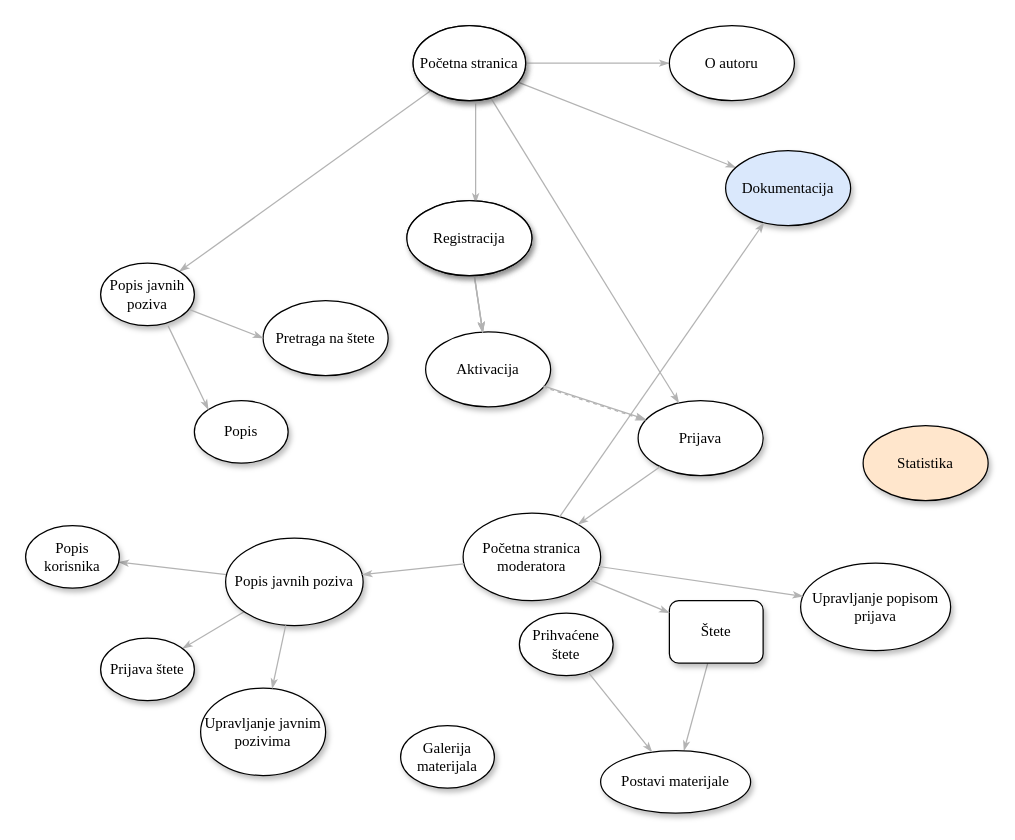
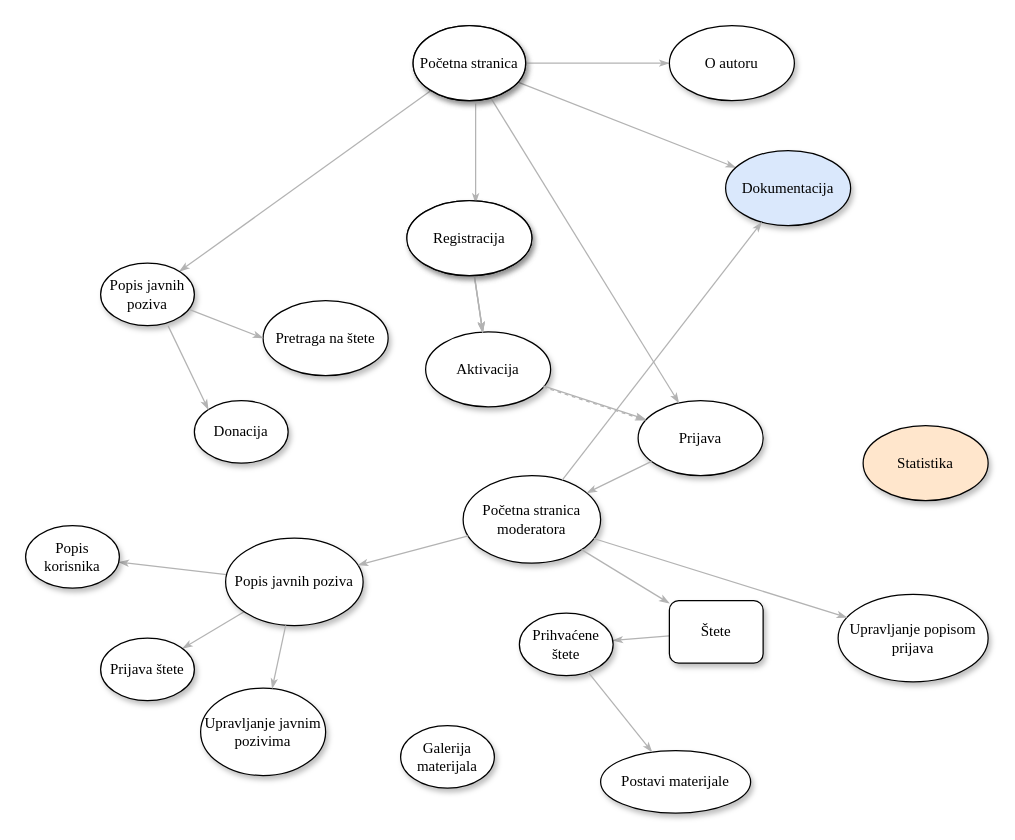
(241, 432) -> (241, 432)
(532, 557) -> (532, 519)
(876, 607) -> (913, 638)
(697, 703) -> (645, 638)
